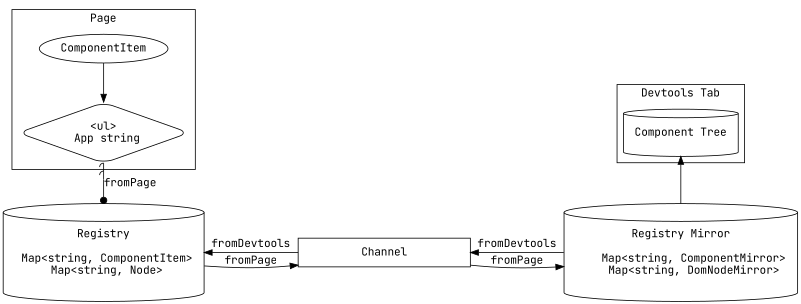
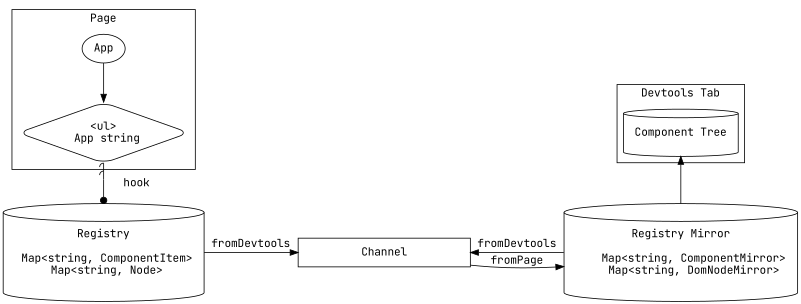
(104, 49) -> (104, 49)
(130, 183) -> (127, 183)
(255, 253) -> none
(251, 261) -> (251, 244)
